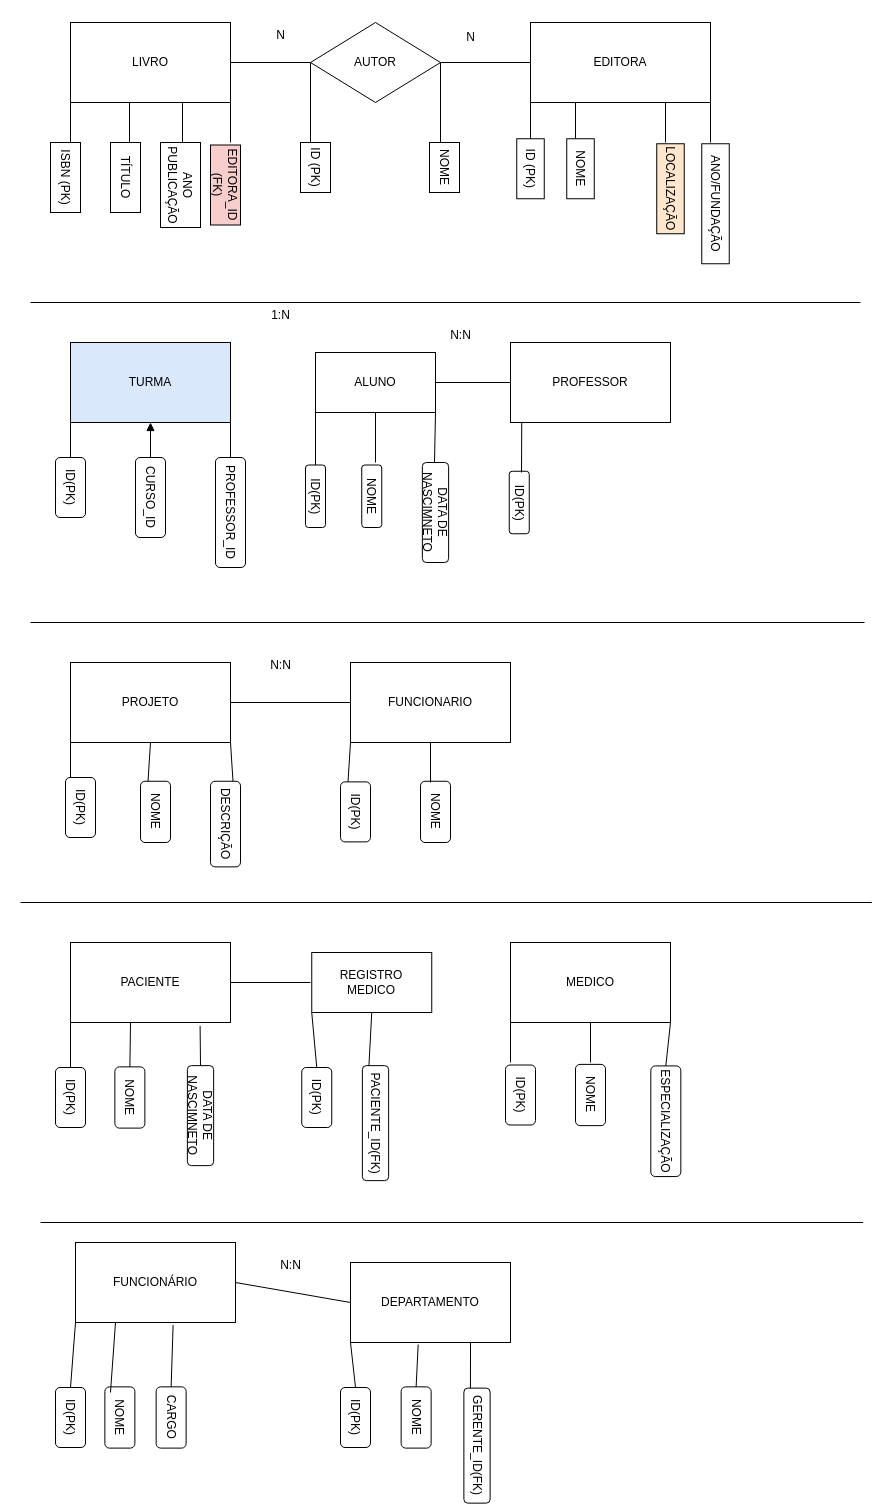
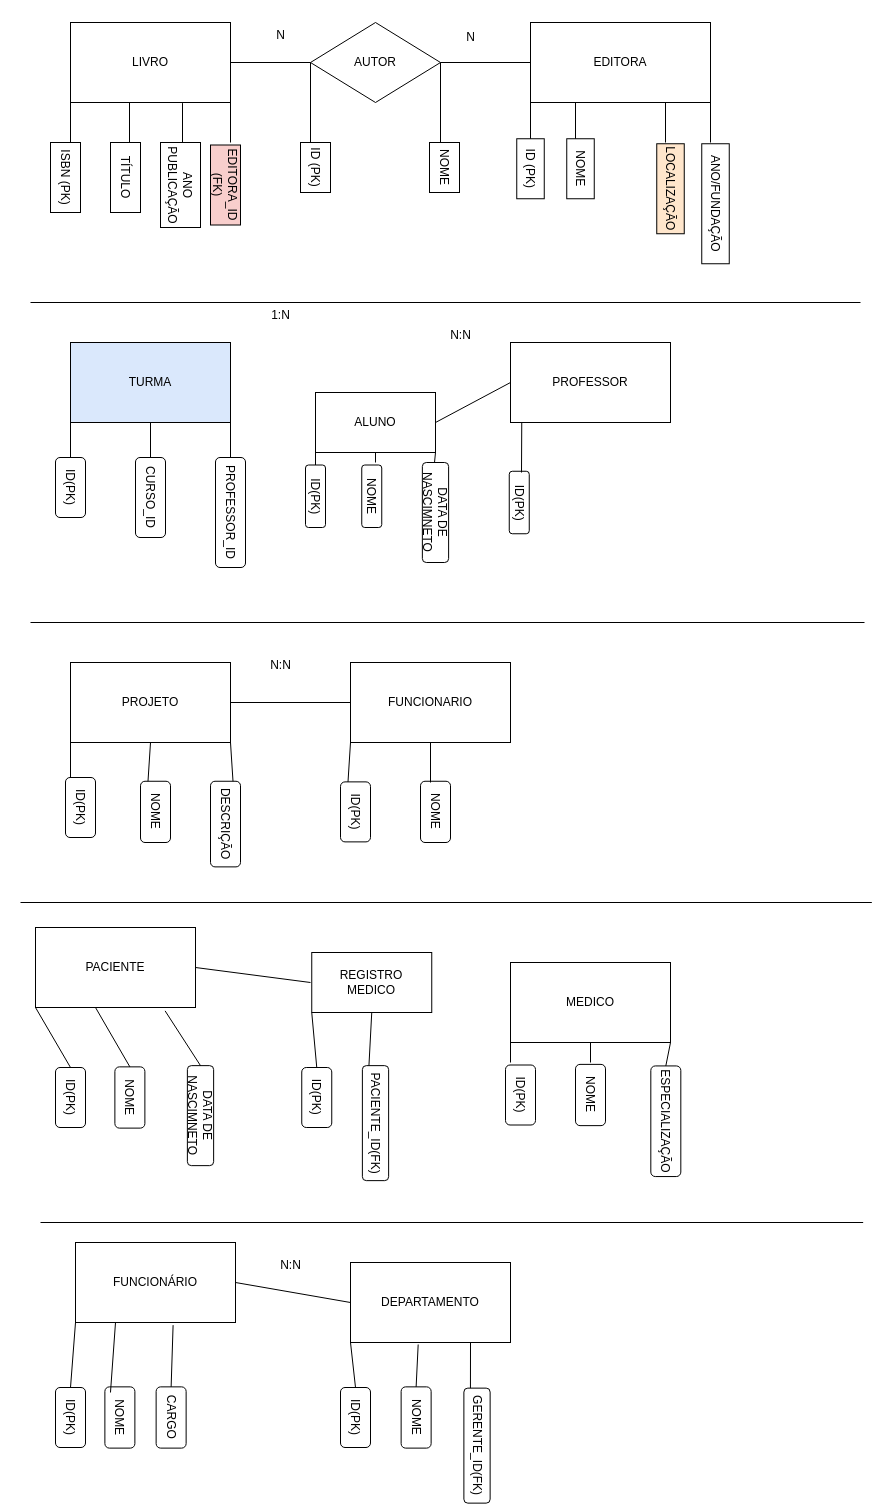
(376, 383) -> (376, 423)
(151, 432) -> (151, 429)
(151, 983) -> (116, 968)
(591, 983) -> (591, 1003)
